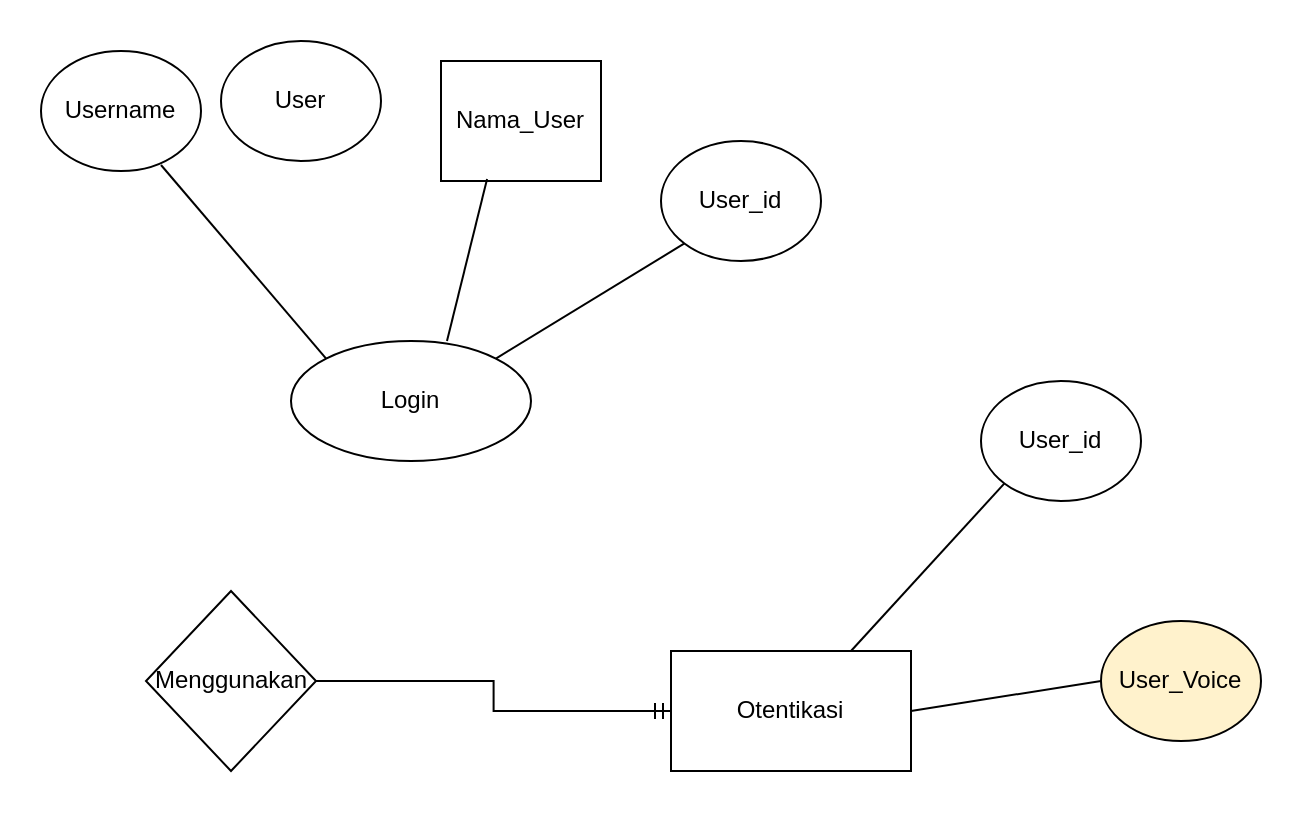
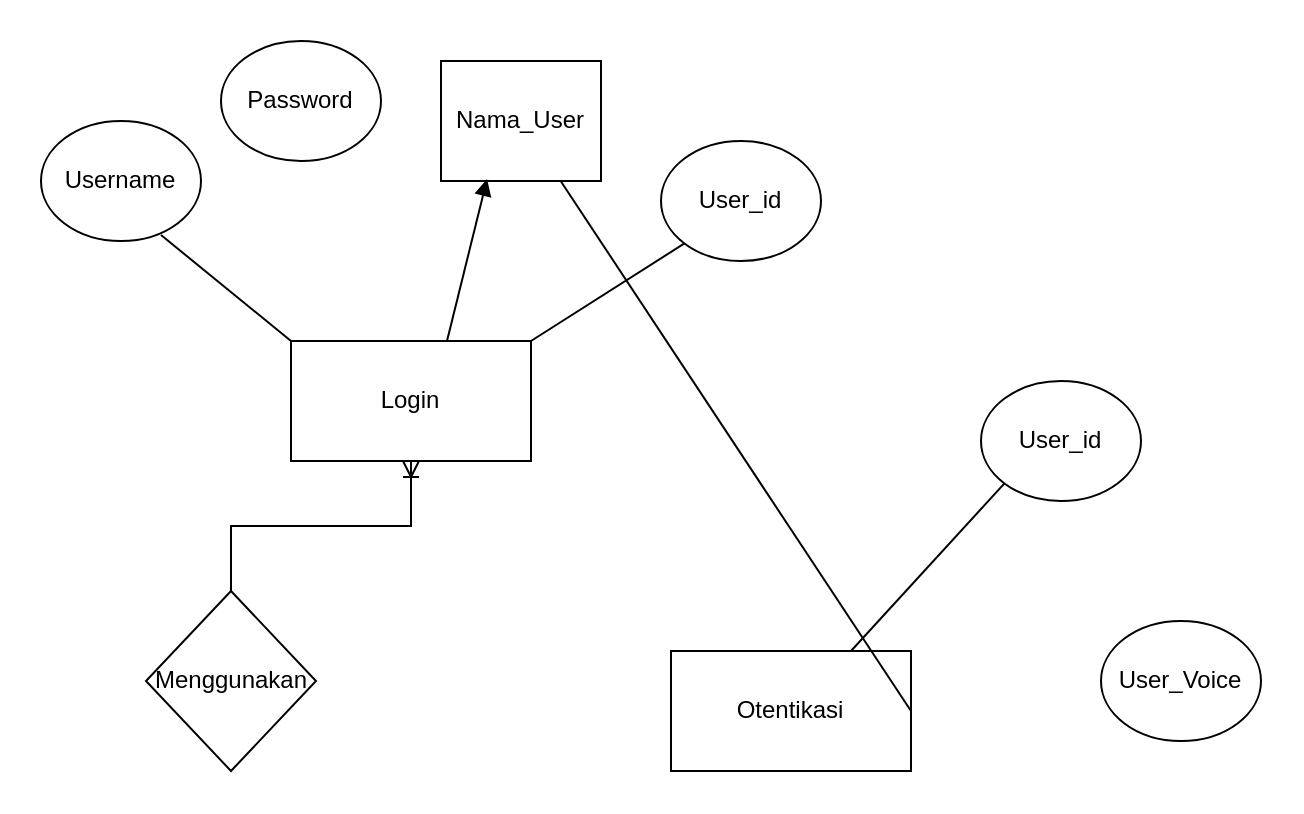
(301, 101) -> (301, 101)
(121, 111) -> (121, 181)
(485, 188) -> (483, 196)
(411, 401) -> (411, 401)
none -> (321, 526)
(1181, 681) -> (1181, 681)
(494, 696) -> none
(1006, 696) -> (770, 497)
